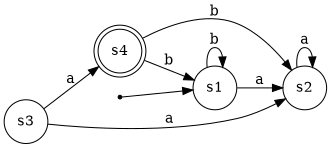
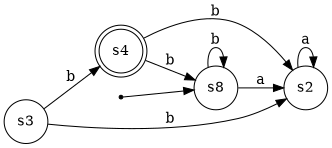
(71, 79) -> (71, 77)
(215, 88) -> (216, 88)
(169, 119) -> (170, 119)
